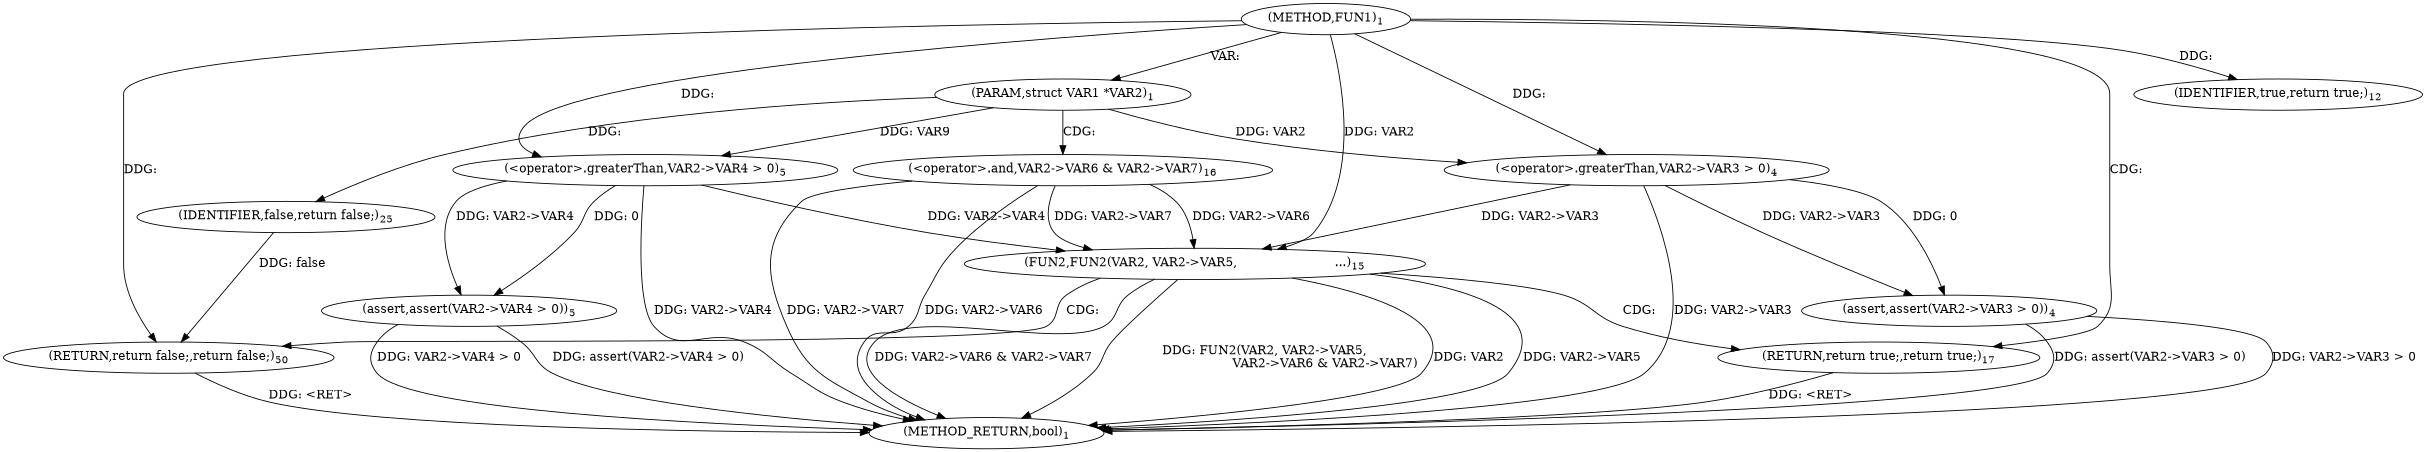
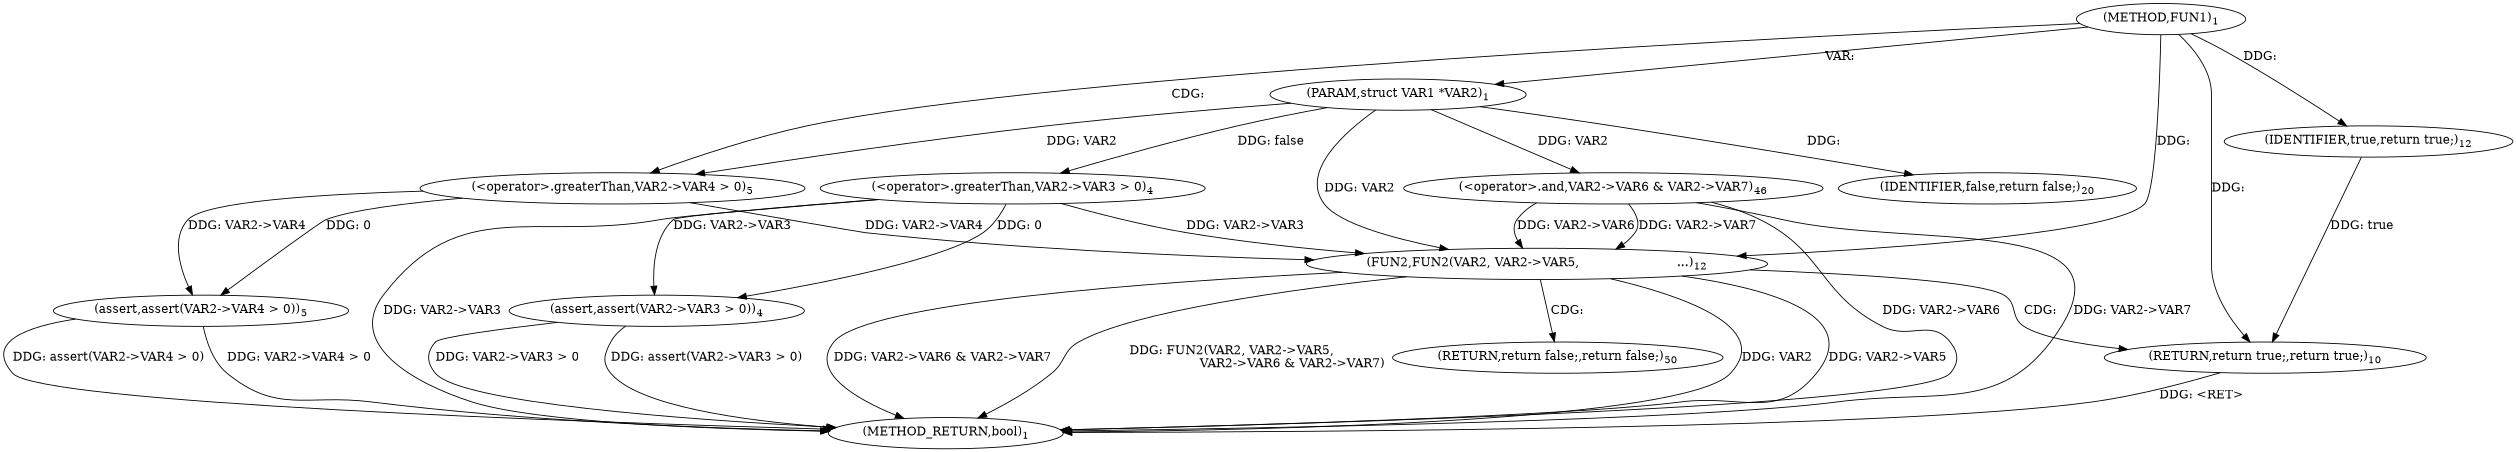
(556, 39) -> none
(1477, 92) -> none
(700, 95) -> (1190, 95)
(915, 132) -> (1082, 141)
(1082, 132) -> (1573, 141)
(1271, 132) -> (1271, 141)
(1380, 132) -> (2175, 141)
(1210, 169) -> (1761, 187)
(2128, 170) -> (2230, 188)
none -> (1327, 206)
(387, 216) -> (2088, 187)
none -> (2319, 246)
(1358, 263) -> (1701, 263)
(230, 284) -> none
(755, 347) -> none
(1989, 356) -> (2375, 356)
(524, 426) -> none
